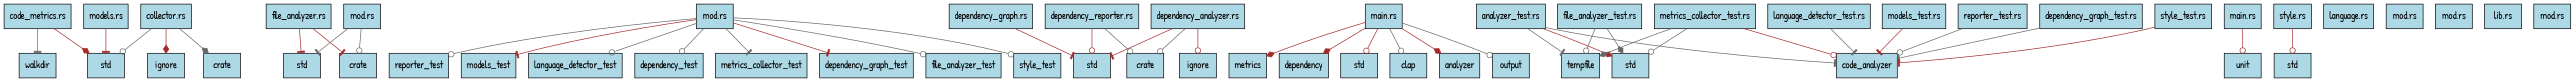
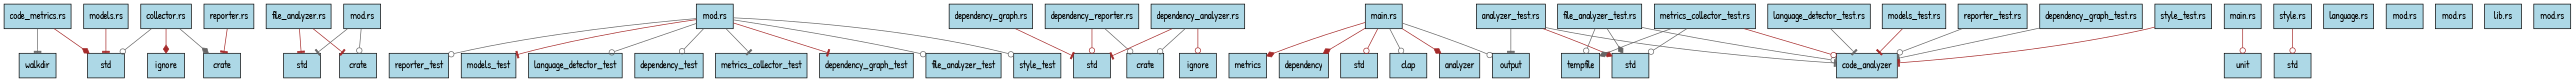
none -> (229, 16)
(1544, 40) -> (1511, 39)
none -> (1736, 45)
